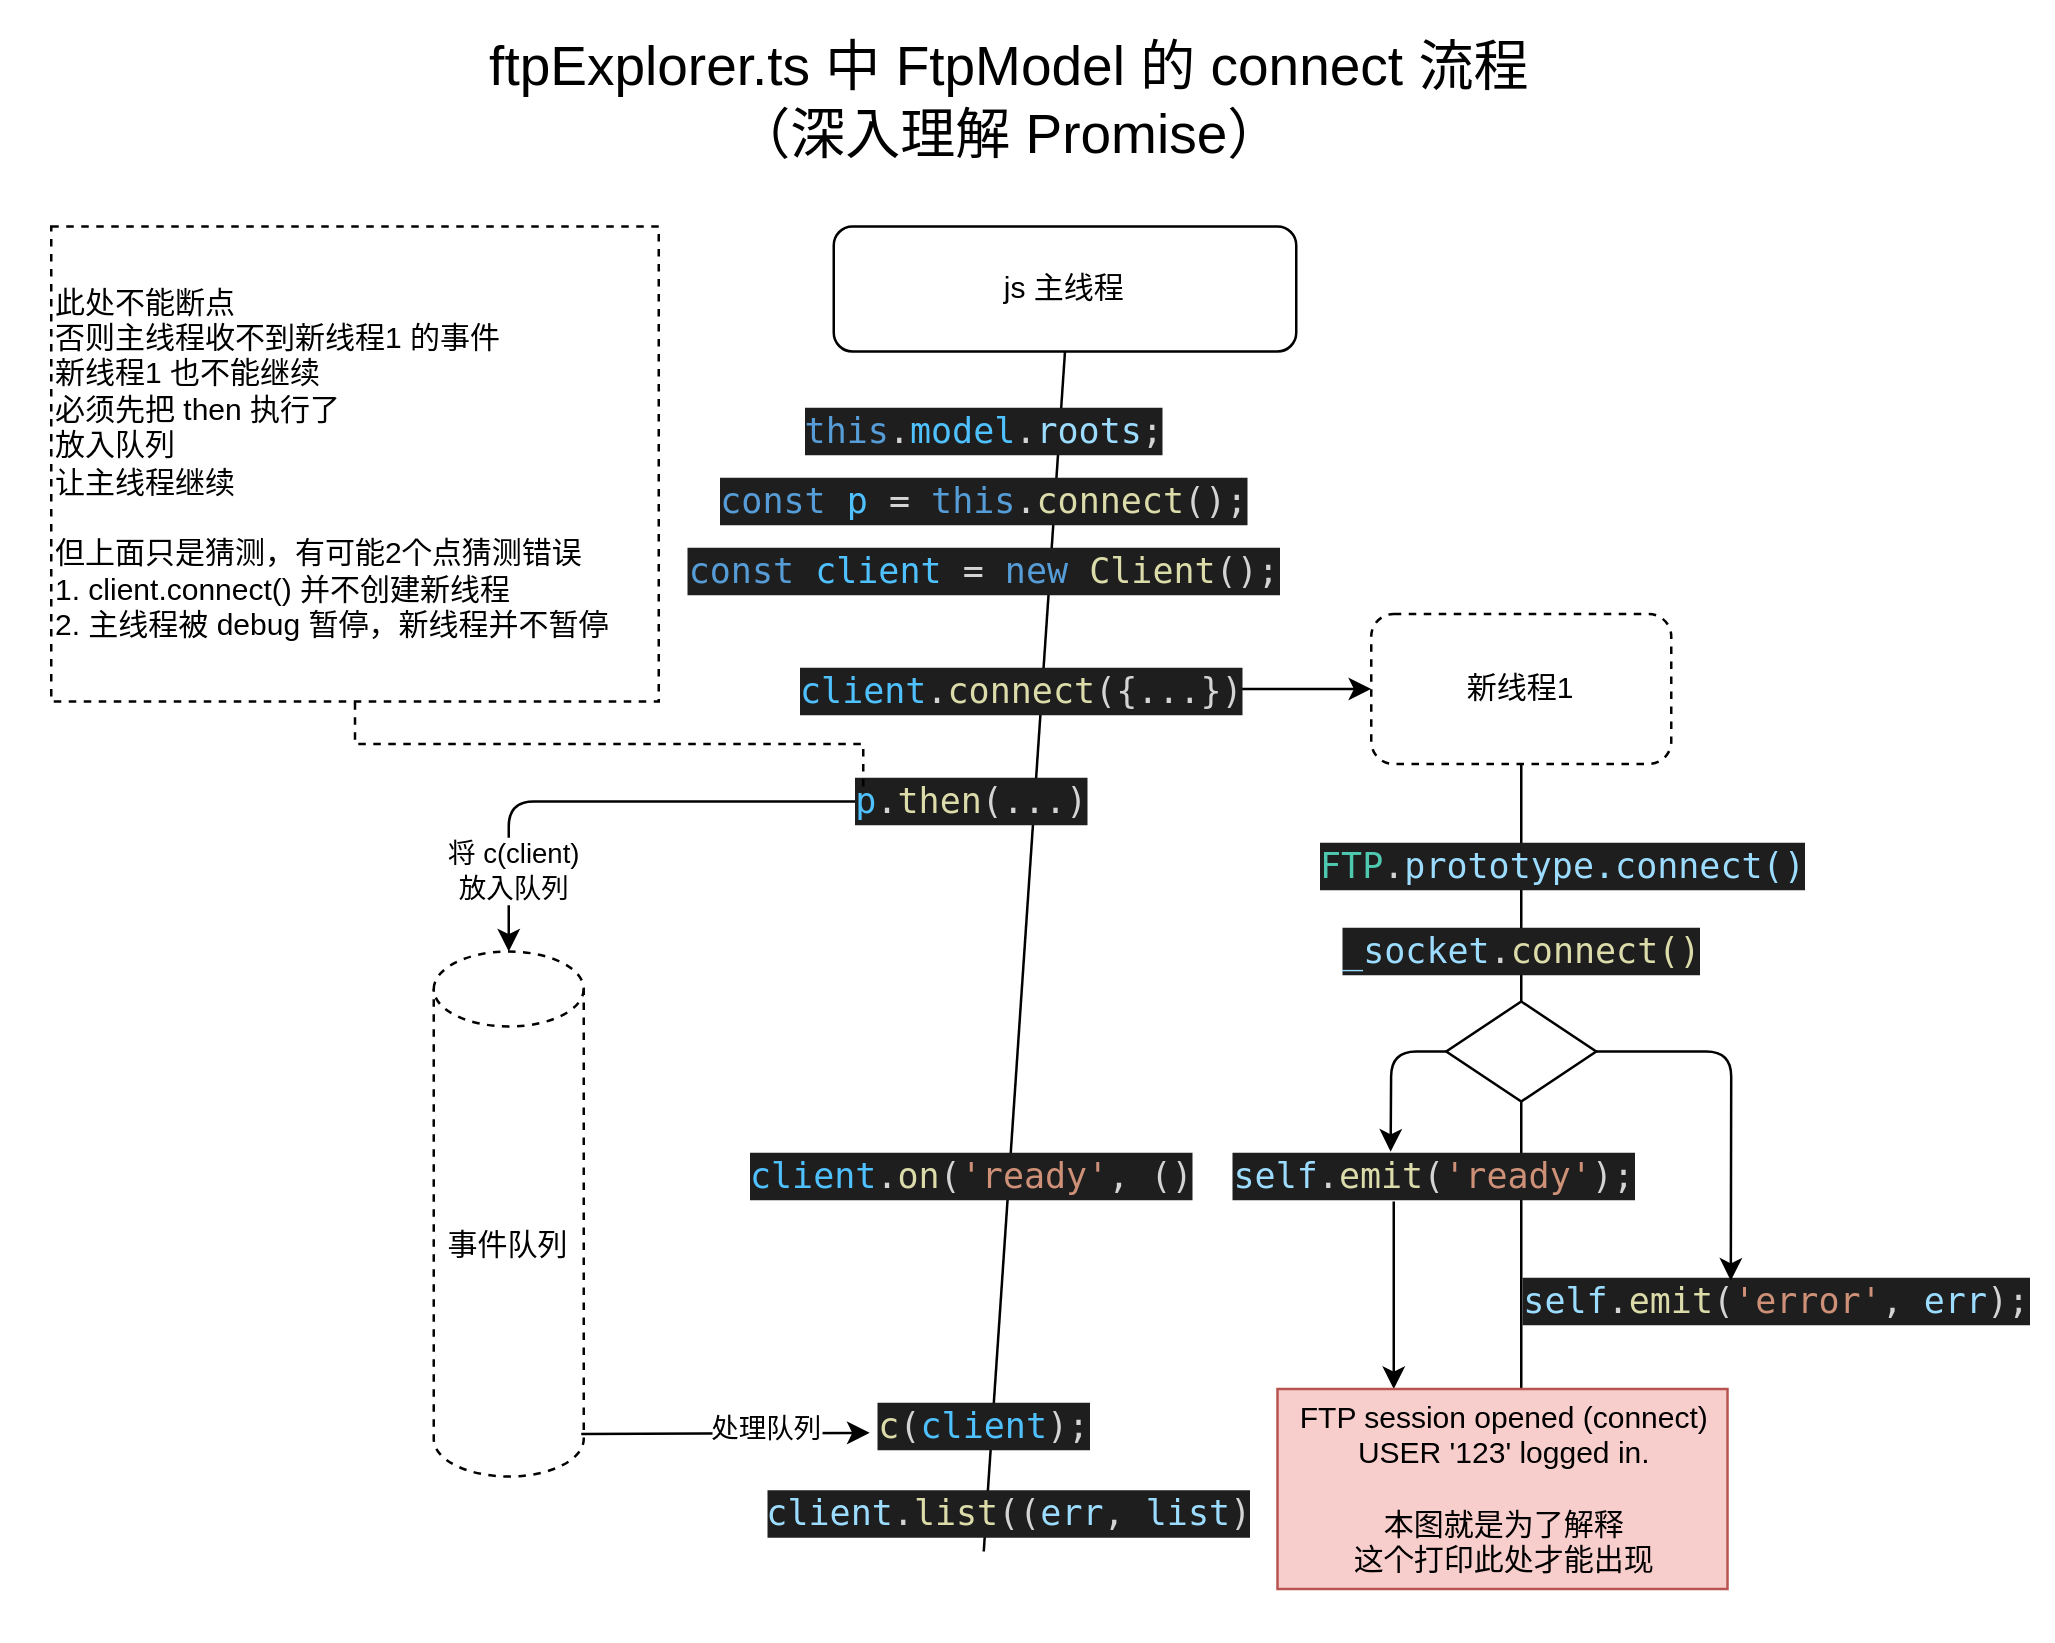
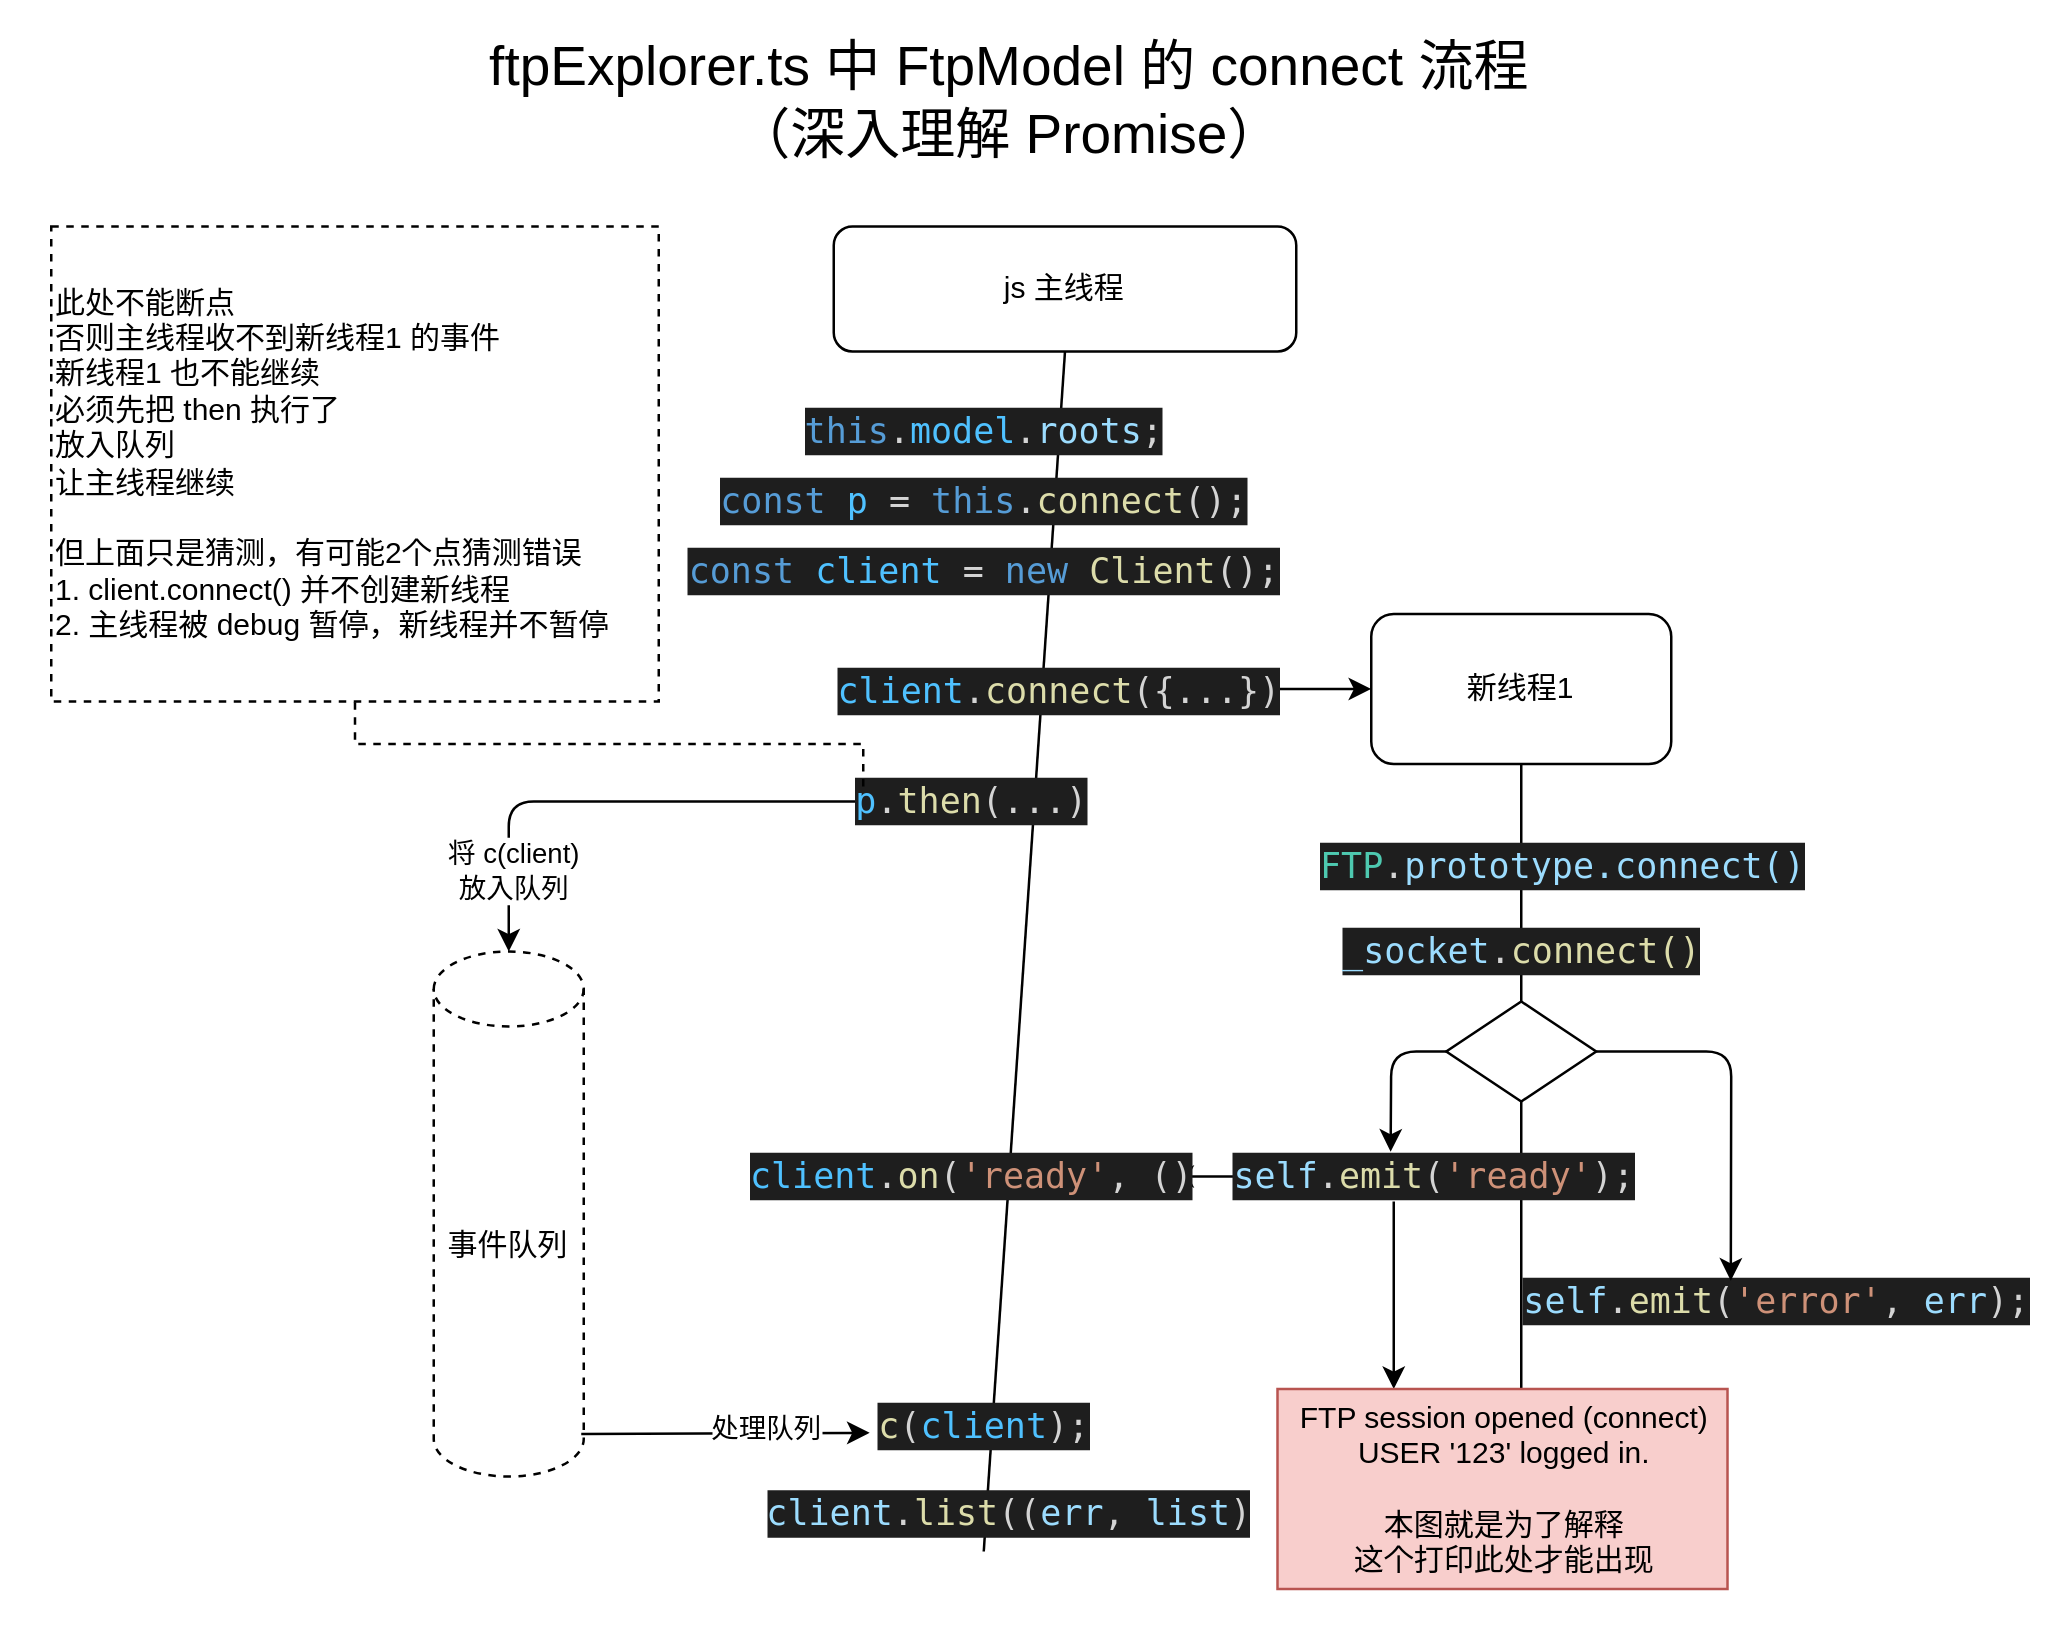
(971, 689) -> (1009, 689)
(1521, 689) -> (1521, 689)
none -> (1212, 1176)
